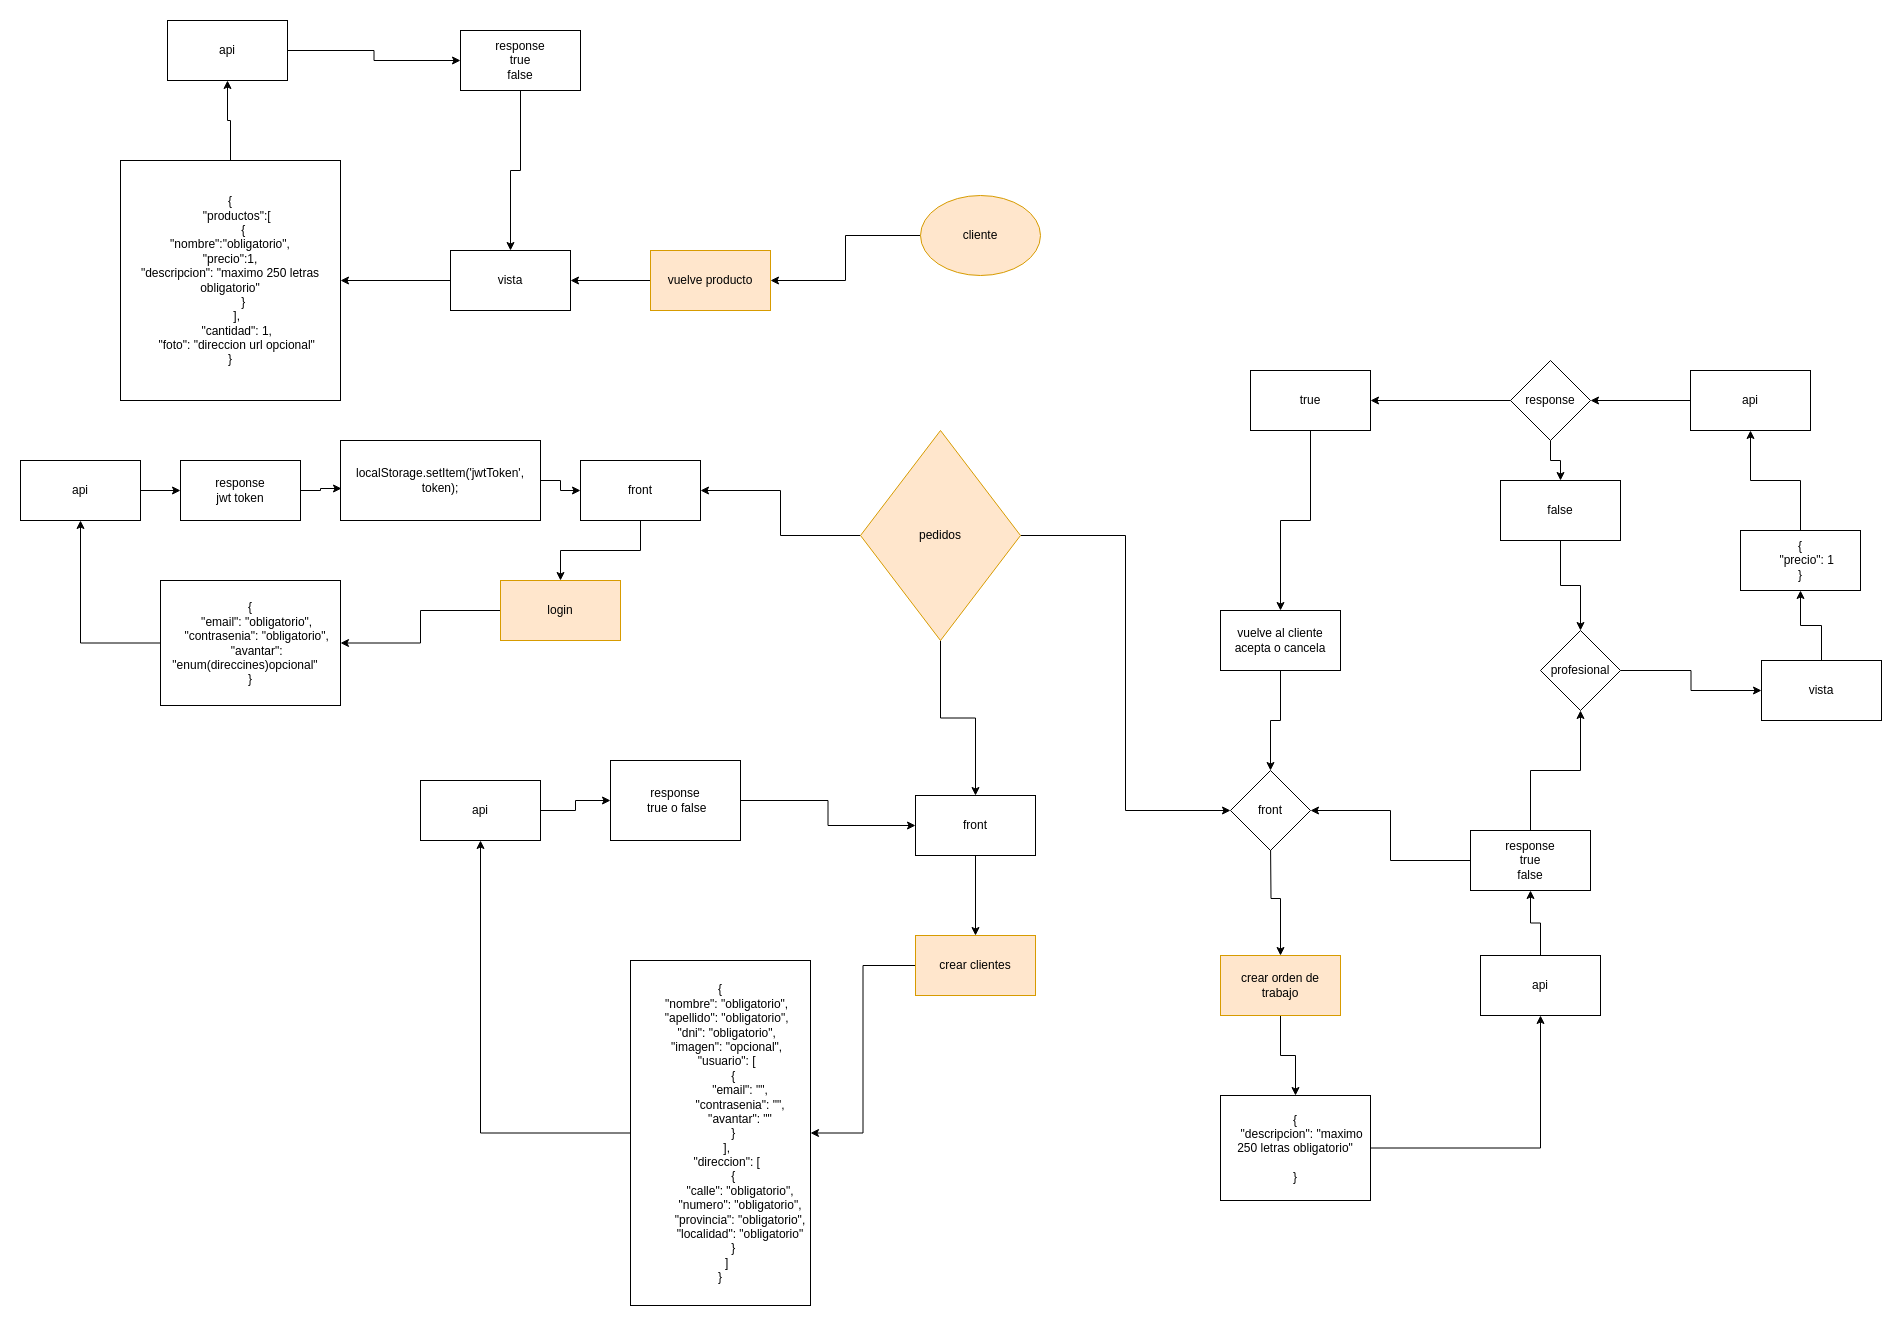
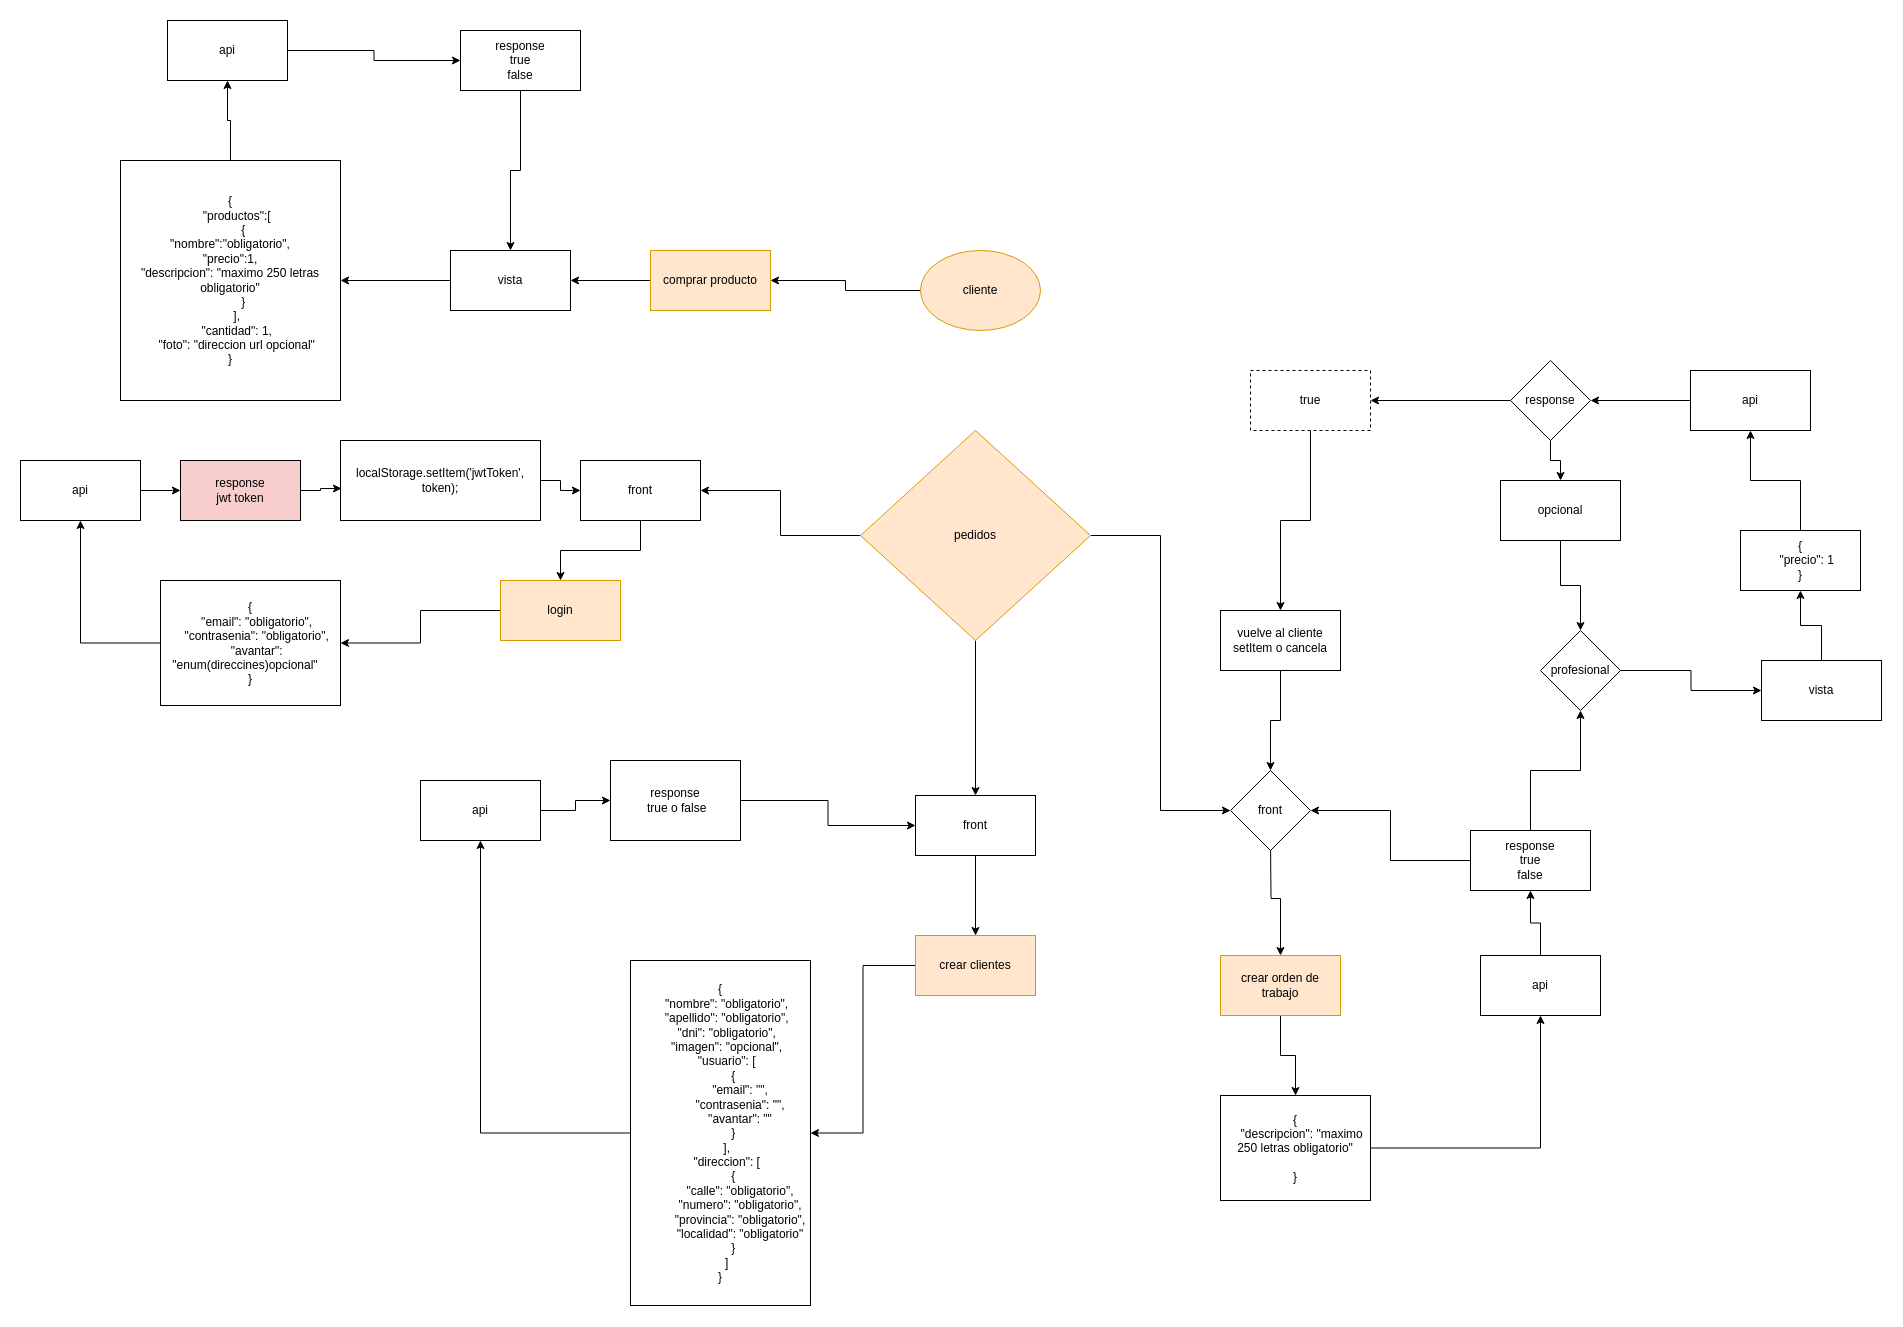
(981, 236) -> (981, 291)
(711, 281) -> (711, 281)
(1311, 401) -> (1311, 401)
(241, 491) -> (241, 491)
(1561, 511) -> (1561, 511)
(941, 536) -> (976, 536)
(1281, 641) -> (1281, 641)
